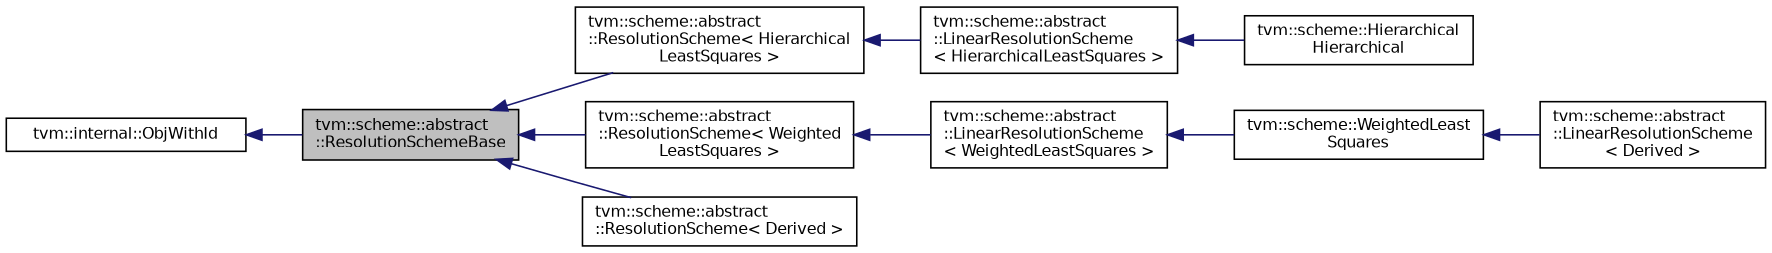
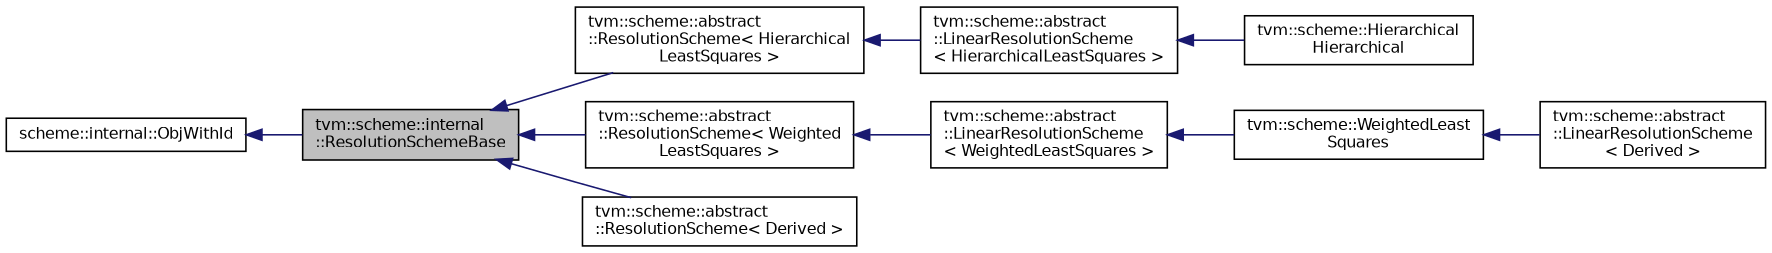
(126, 135) -> (126, 135)
(411, 135) -> (411, 135)
